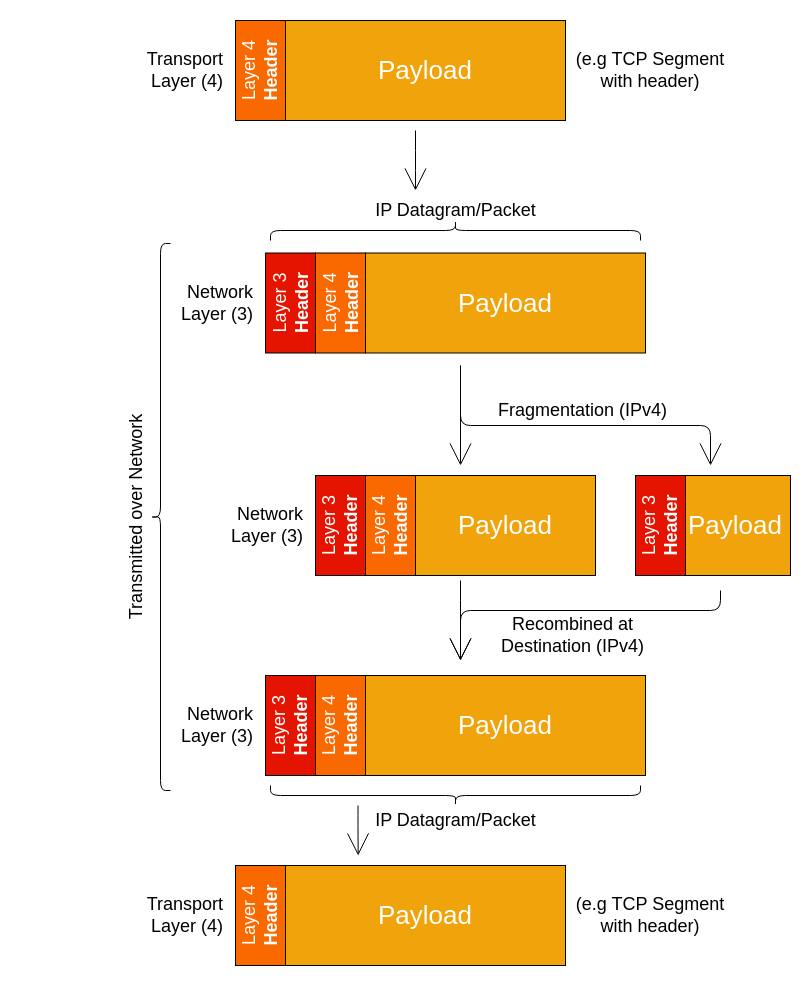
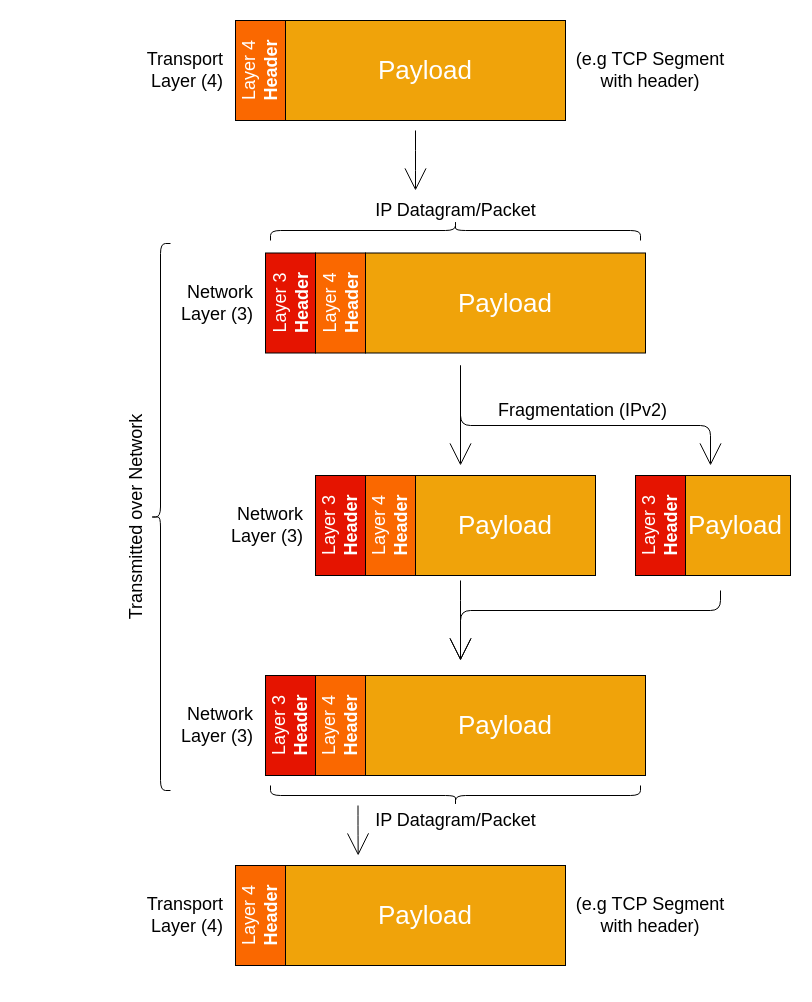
(583, 411) -> (583, 411)
(573, 636) -> none
